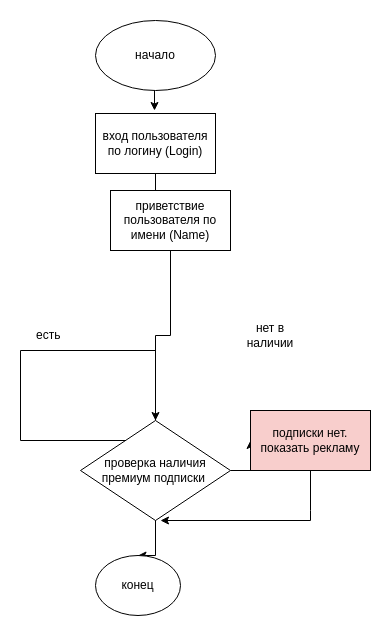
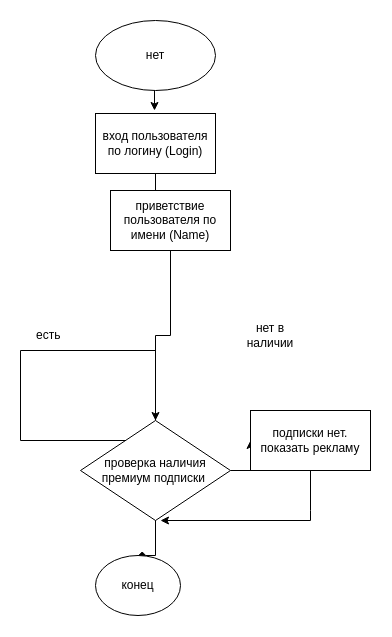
(156, 56) -> (156, 56)
(311, 441) -> (311, 441)
(146, 556) -> (147, 556)
